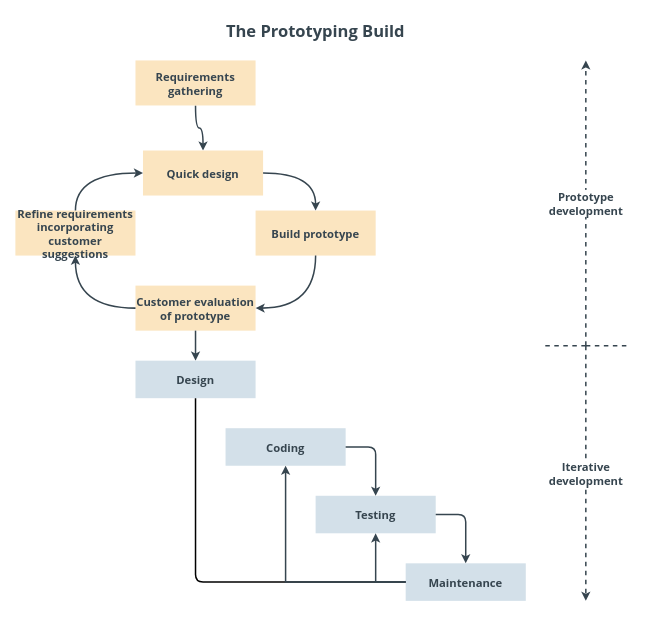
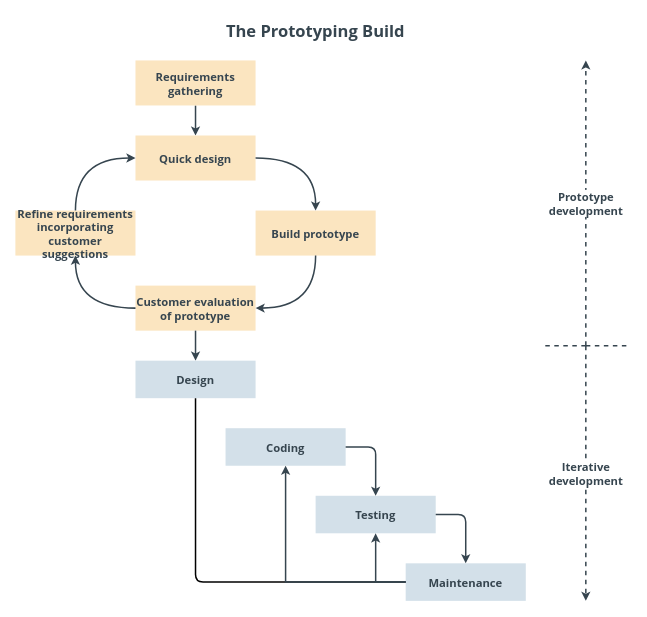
(203, 173) -> (195, 158)
